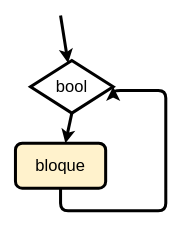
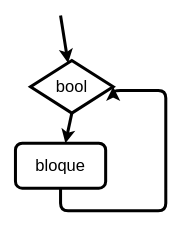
(60, 165) -> (60, 165)
